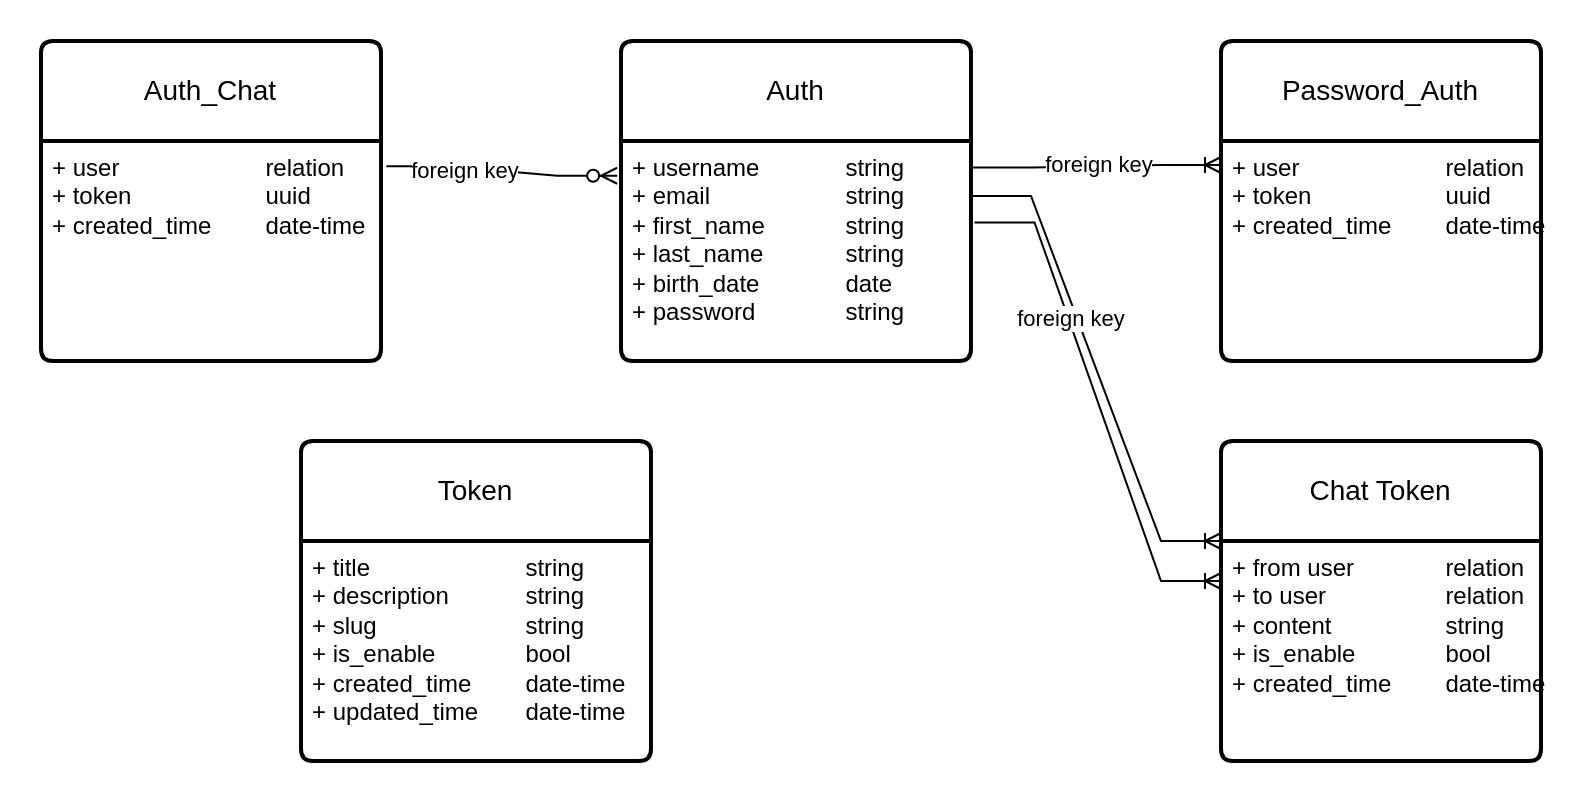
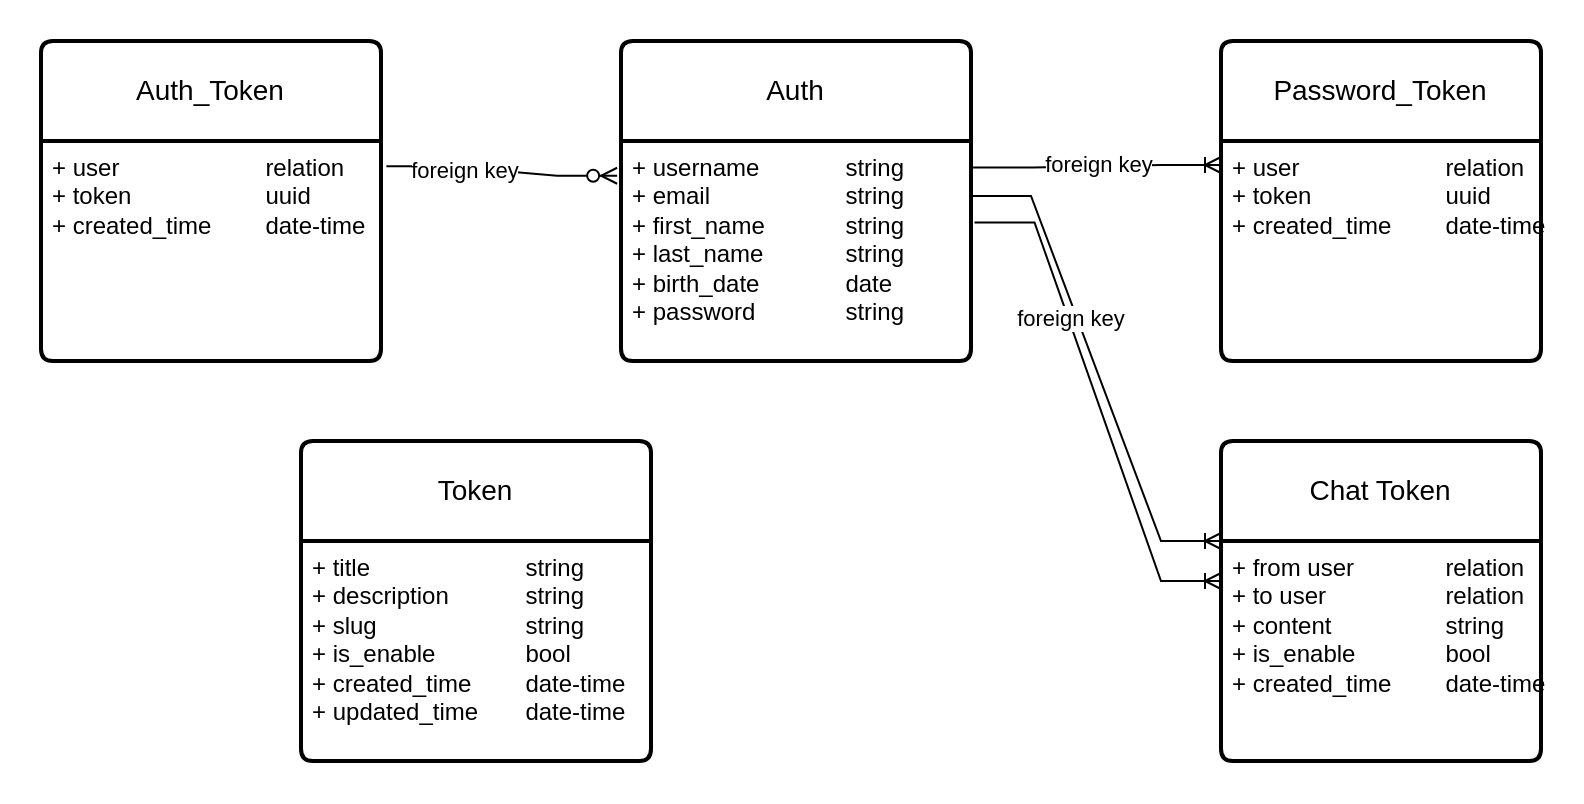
(211, 91) -> (211, 91)
(1381, 91) -> (1381, 91)
